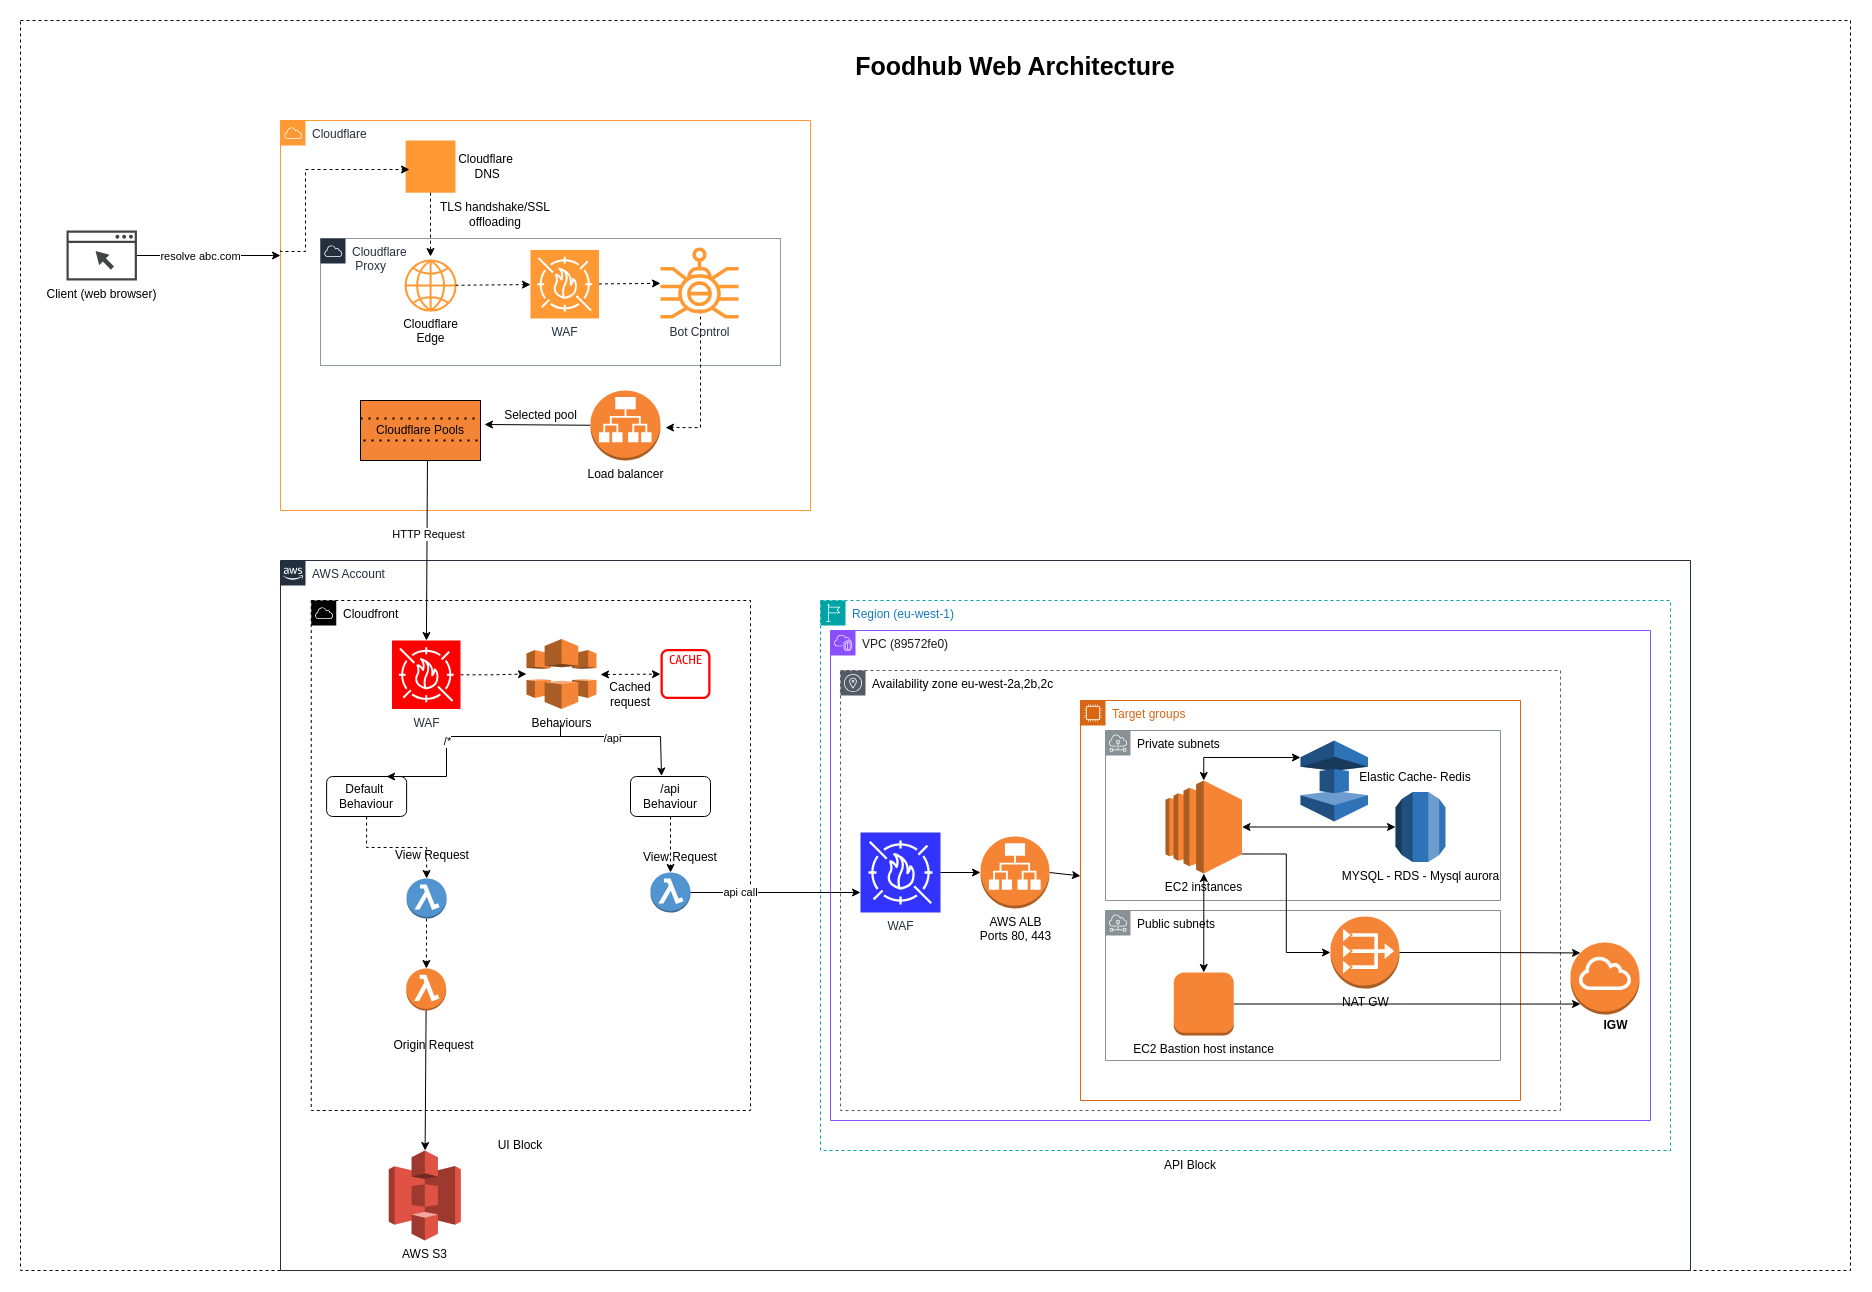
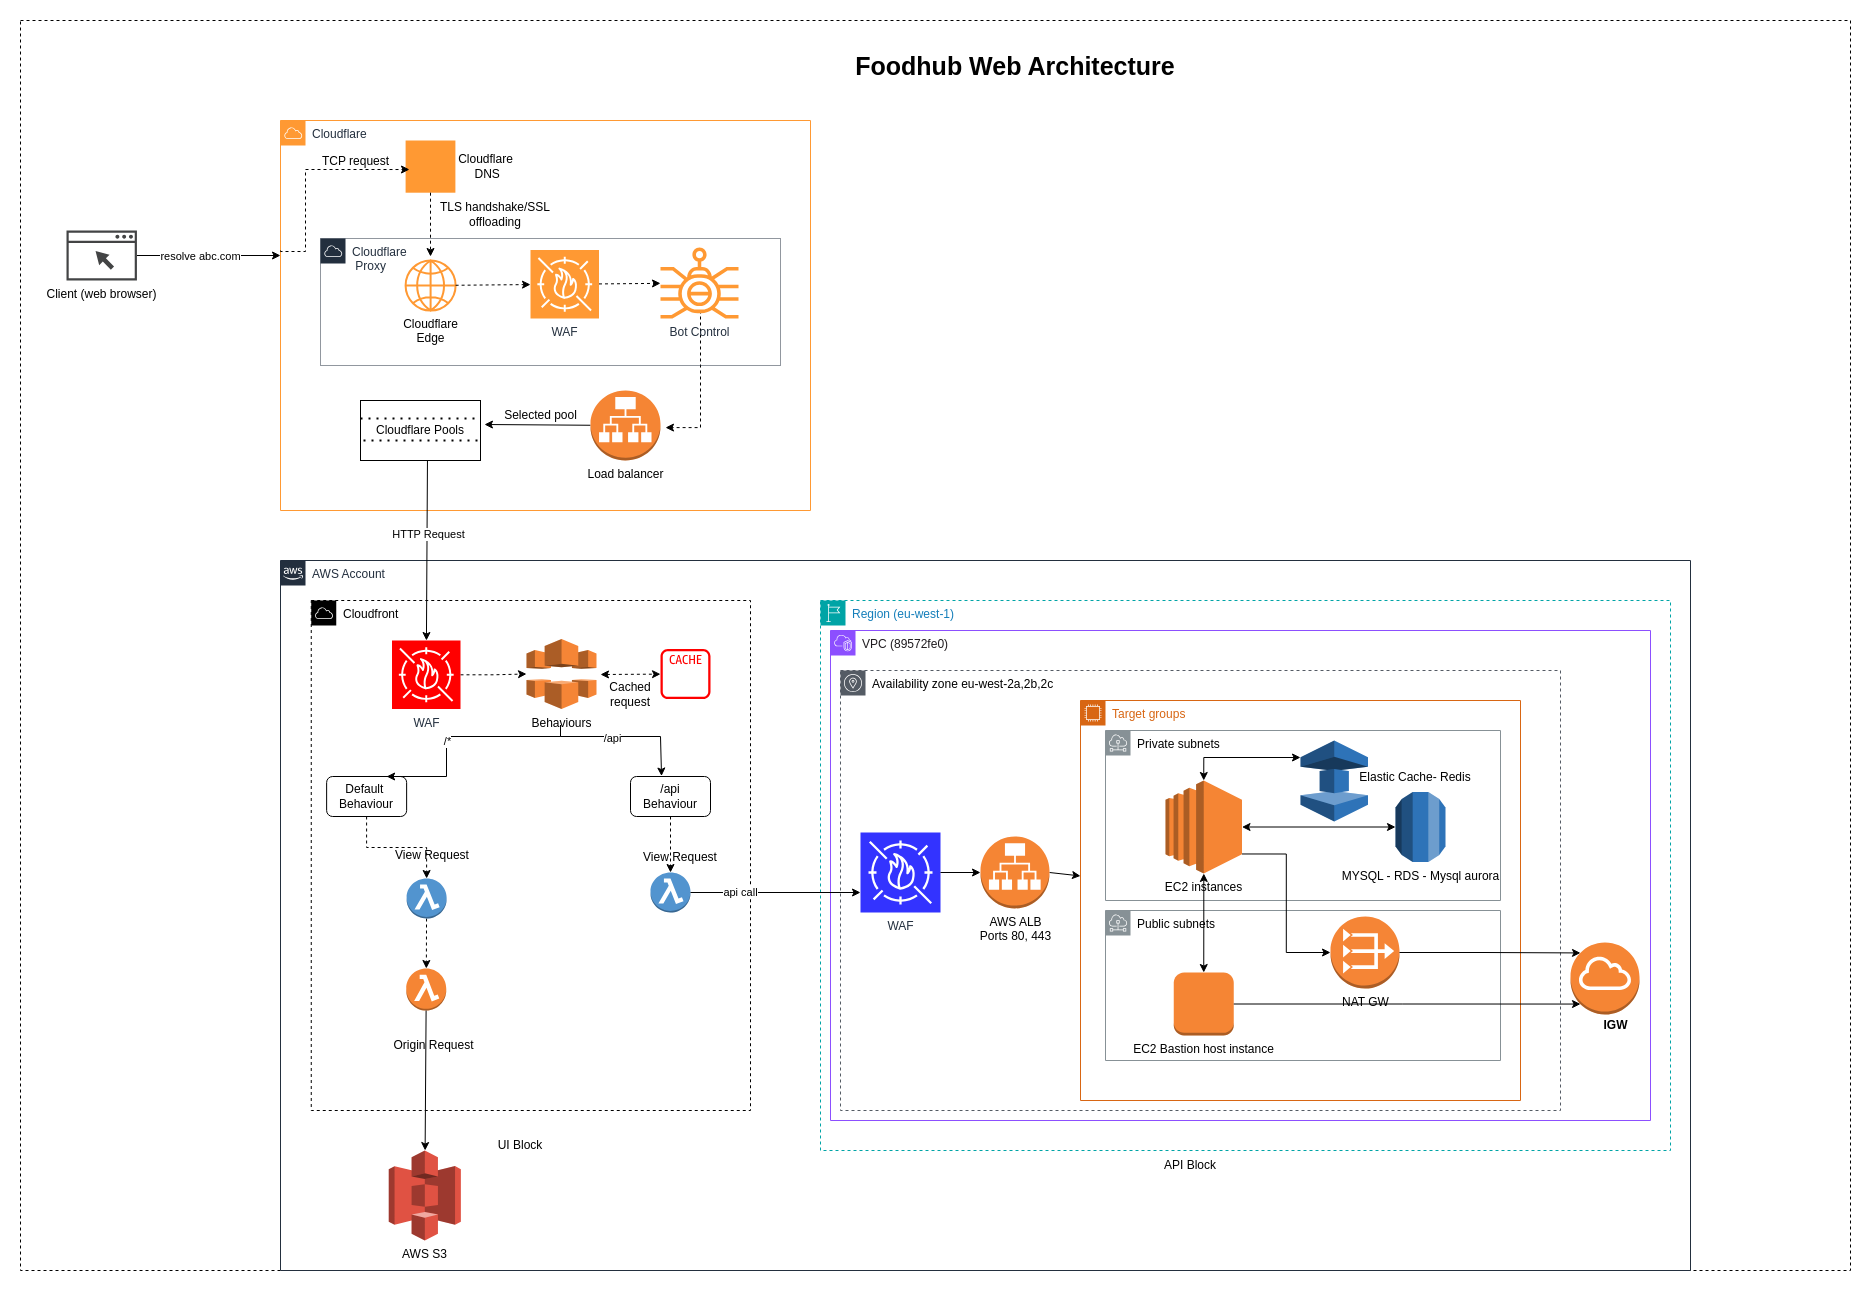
none -> (356, 162)
(421, 431) -> (421, 431)
